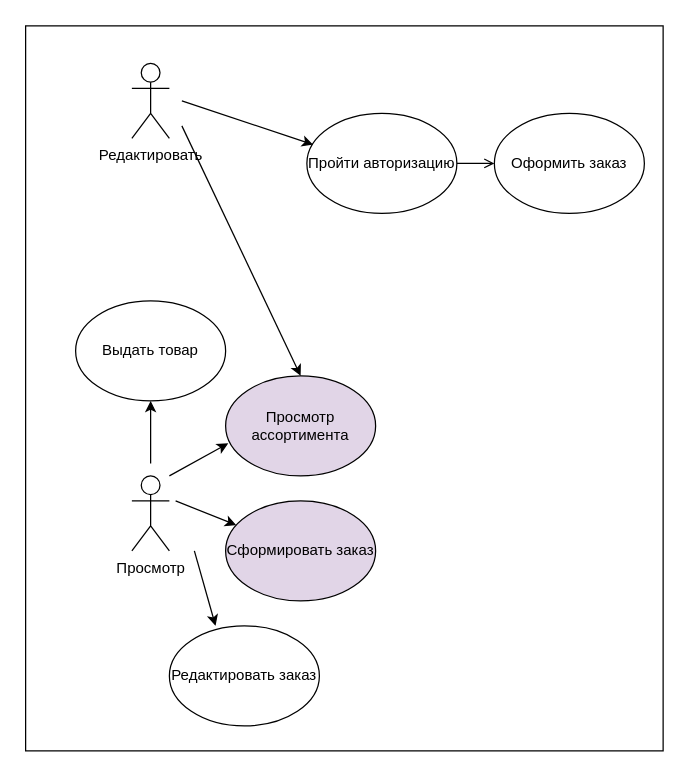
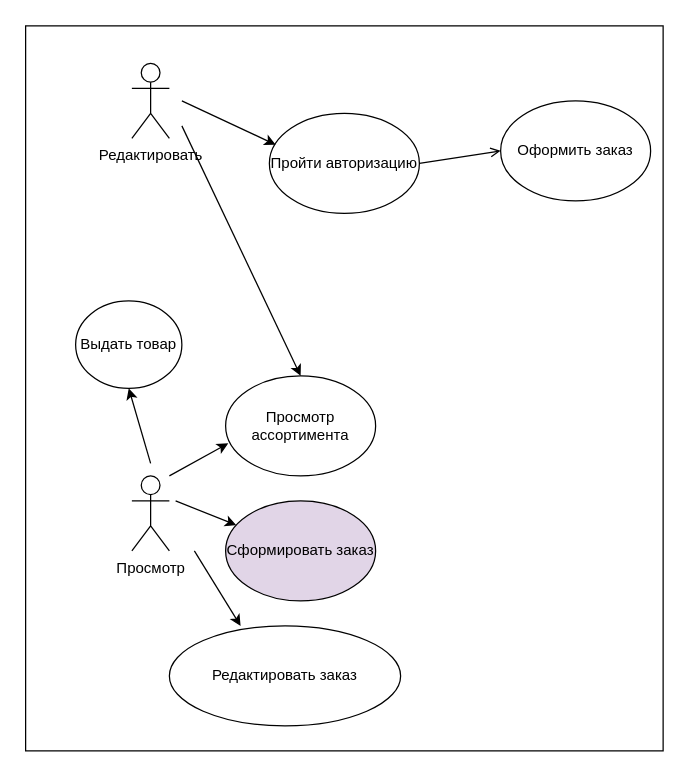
(382, 163) -> (344, 163)
(569, 163) -> (576, 151)
(151, 351) -> (129, 344)
(301, 426) -> (301, 426)
(244, 676) -> (285, 676)
